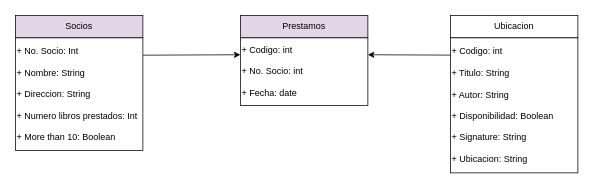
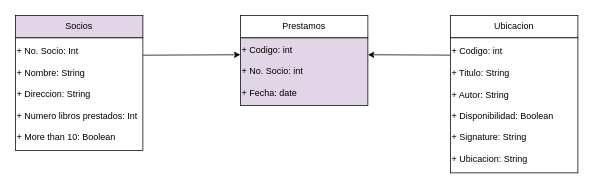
(304, 27) -> (304, 27)
(304, 72) -> (304, 72)
